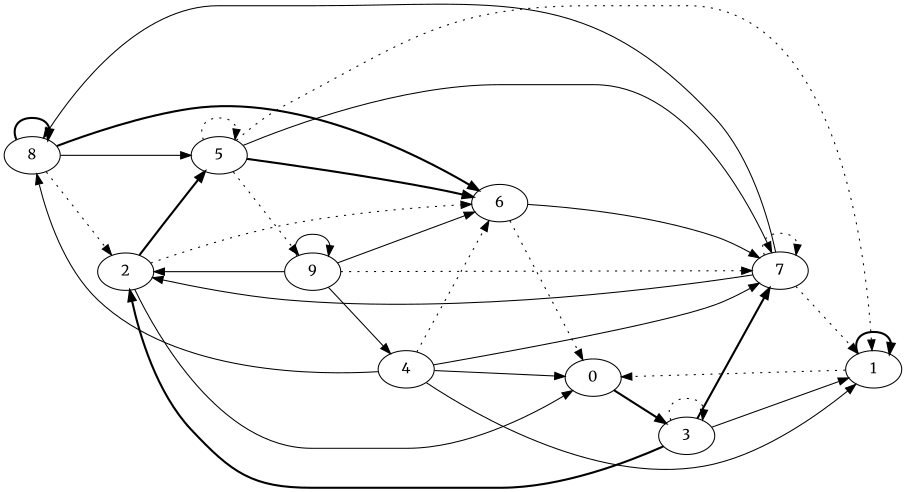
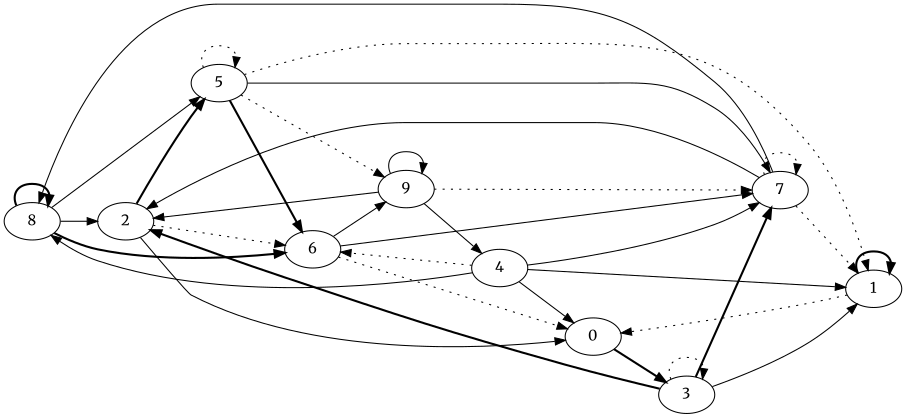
(76, 209) -> (74, 221)
(401, 239) -> (355, 222)
